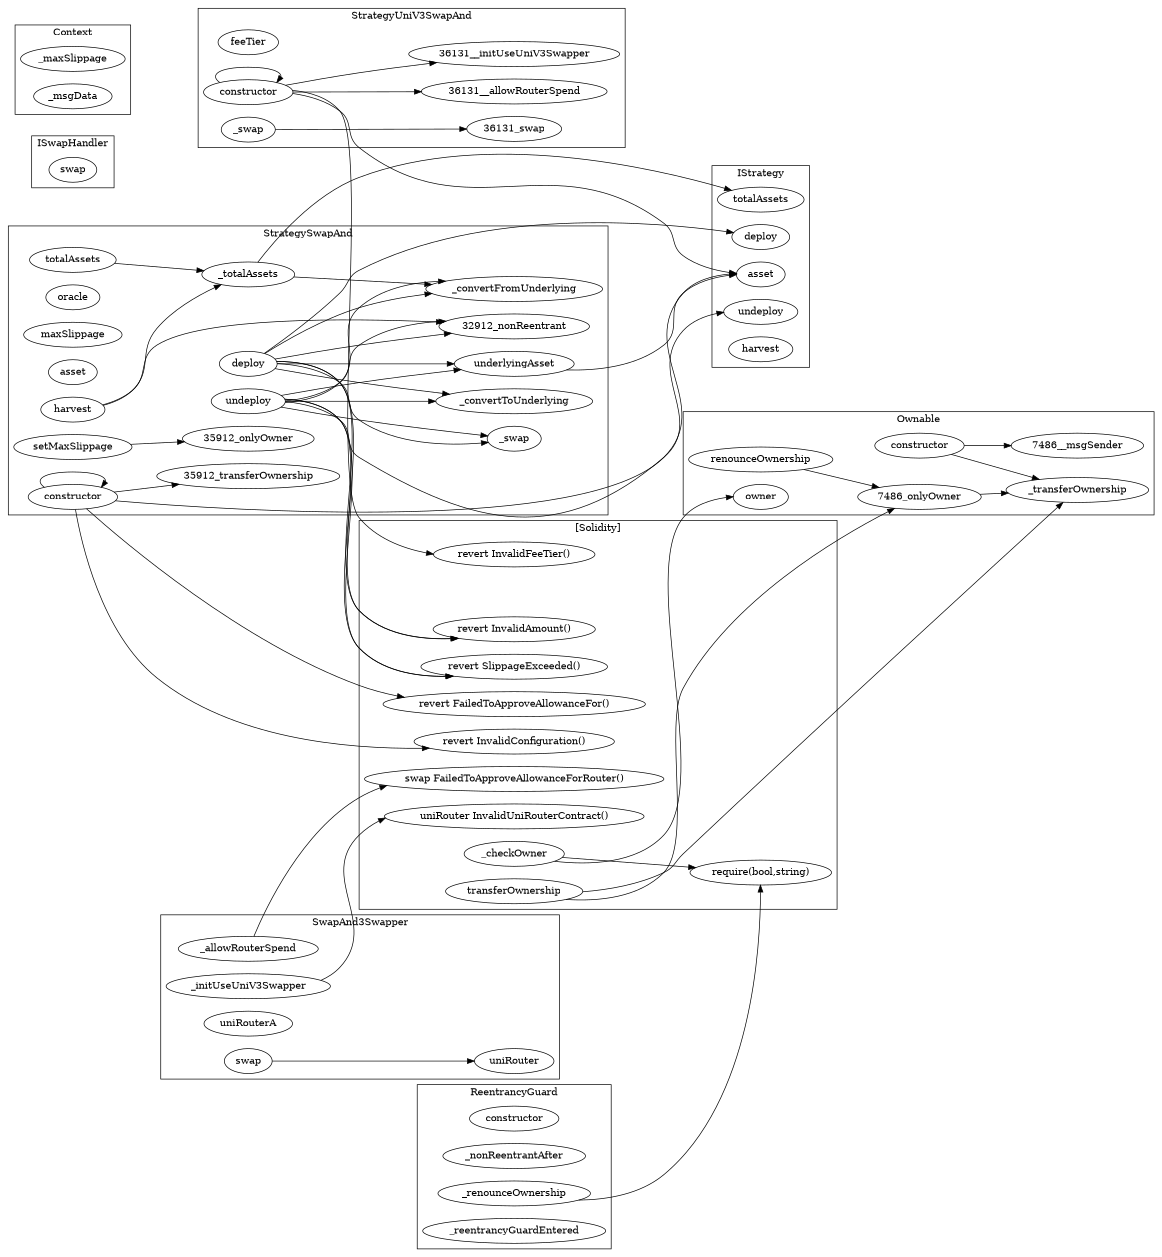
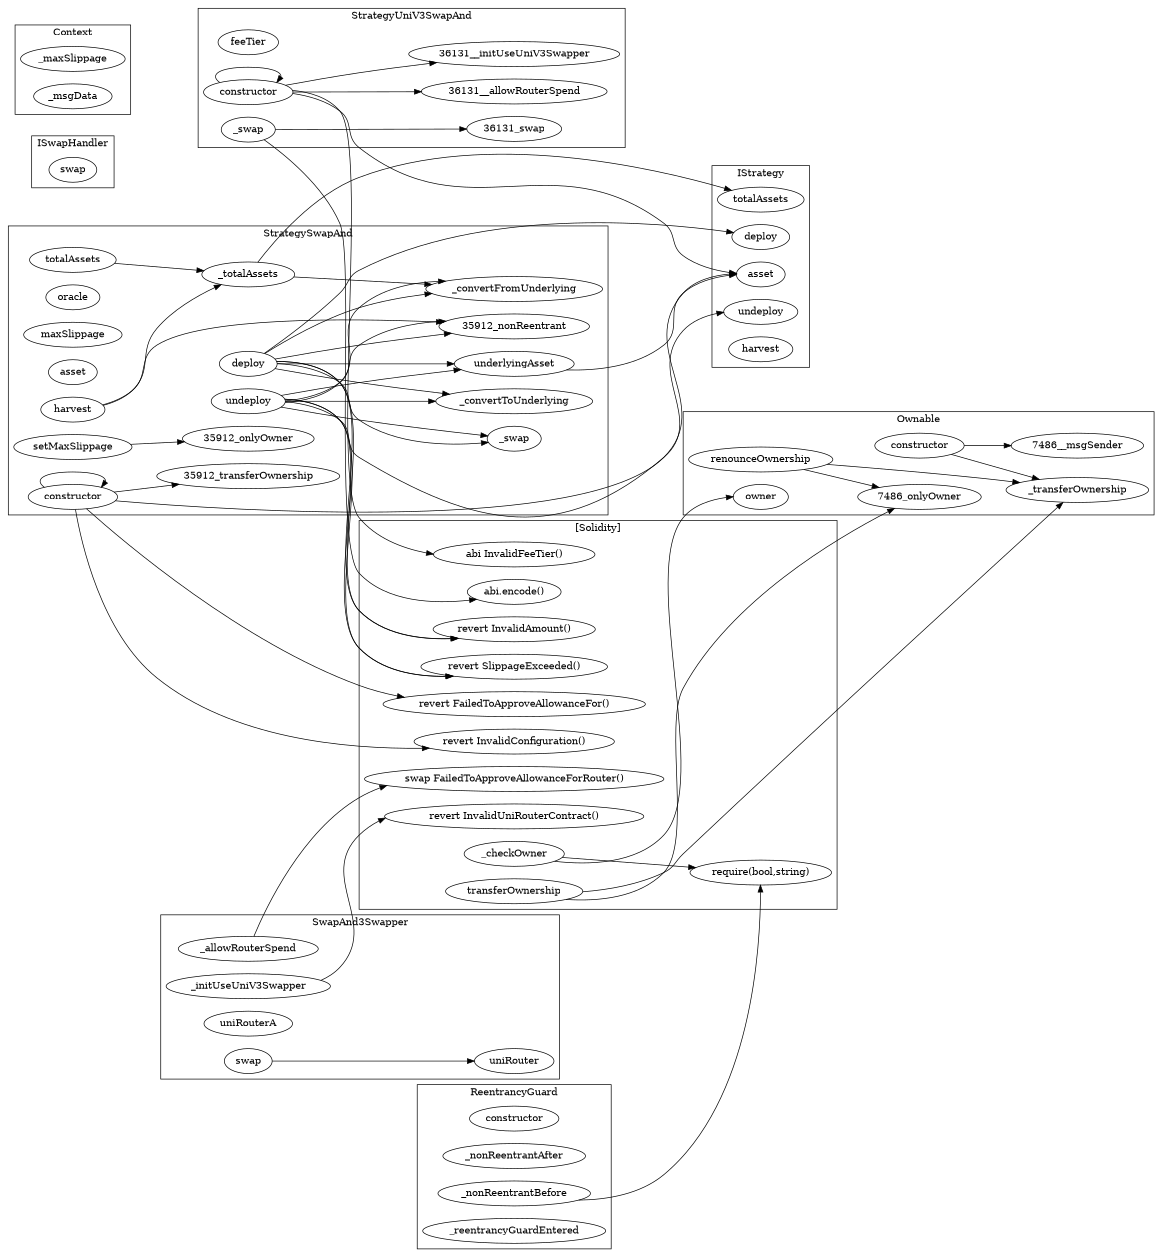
(514, 326) -> (514, 326)
(991, 494) -> (920, 472)
(514, 554) -> (514, 554)
none -> (514, 592)
(514, 816) -> (514, 816)
(514, 1193) -> (514, 1193)
